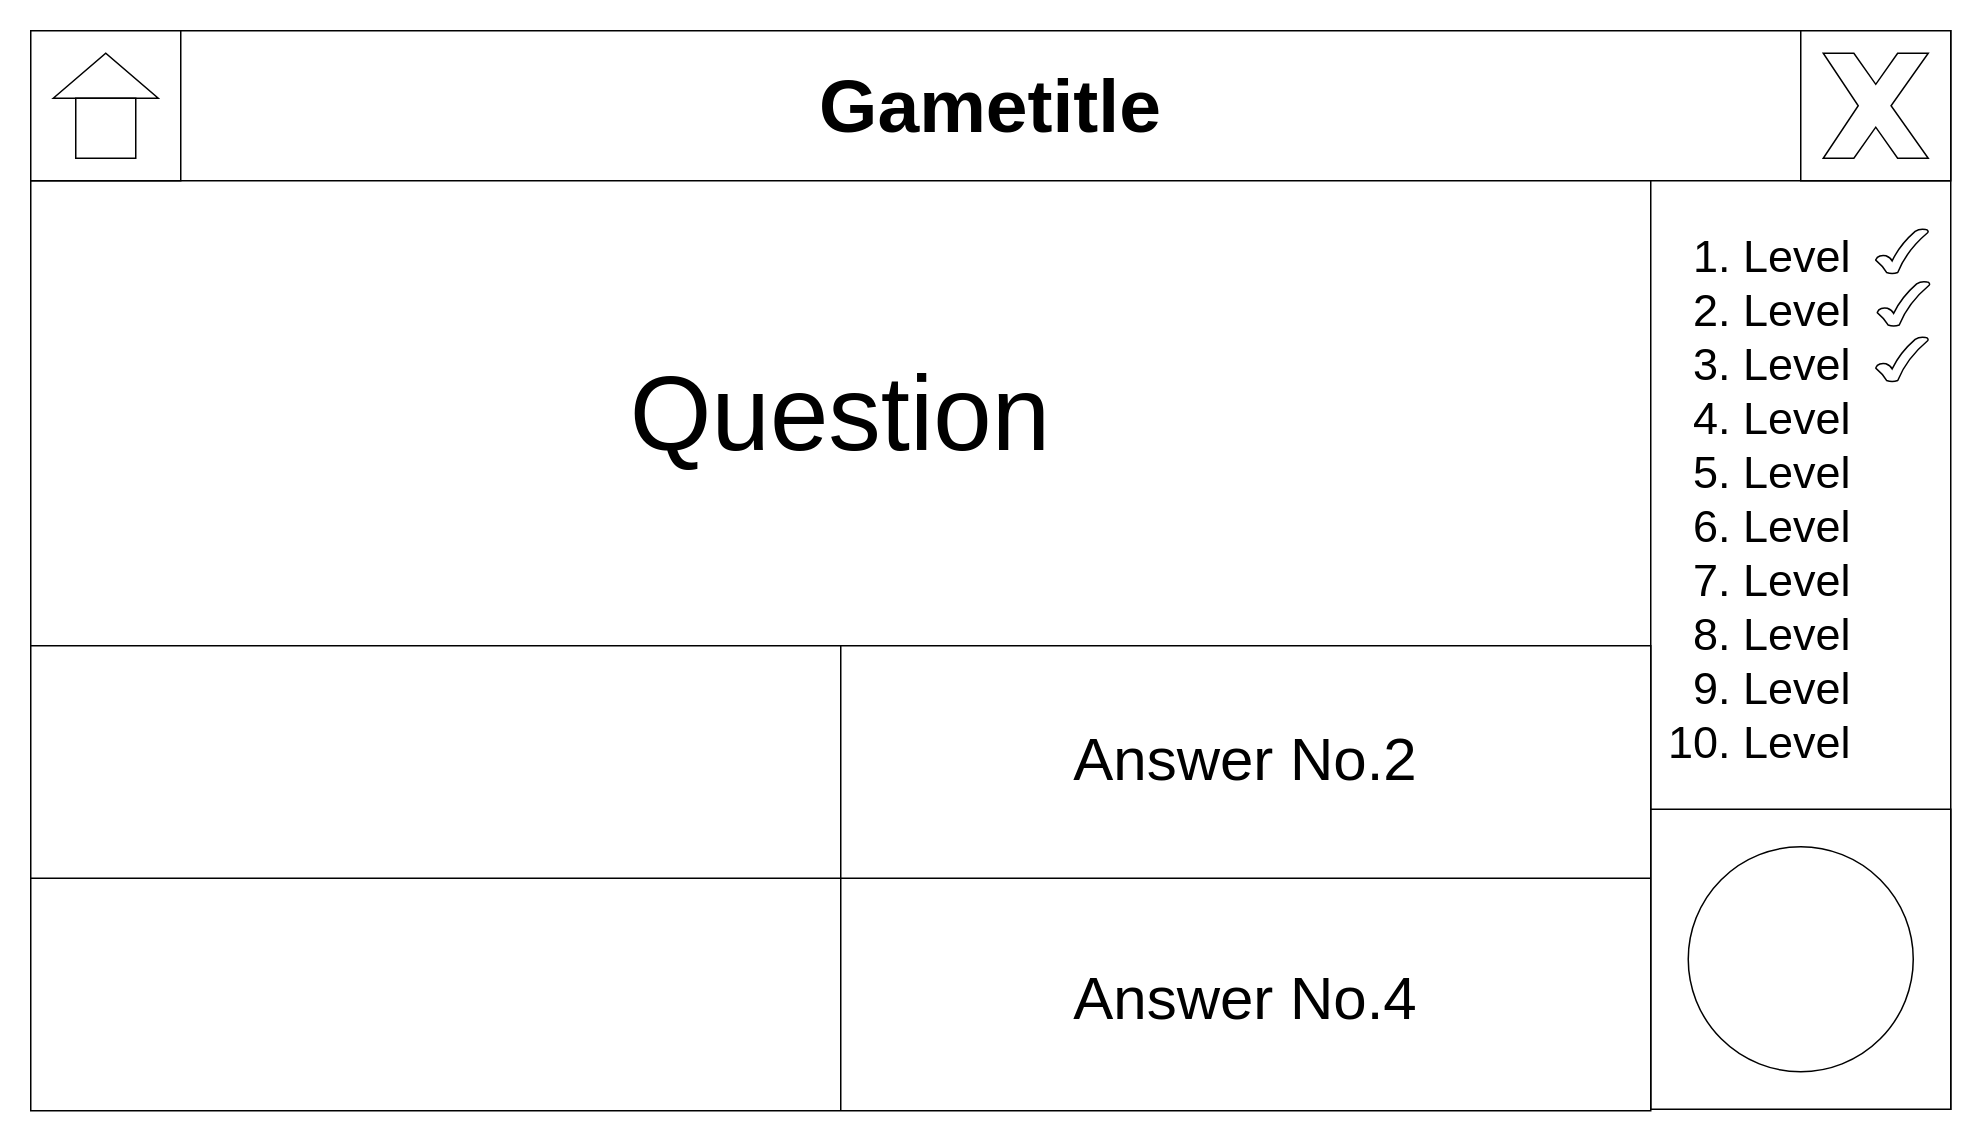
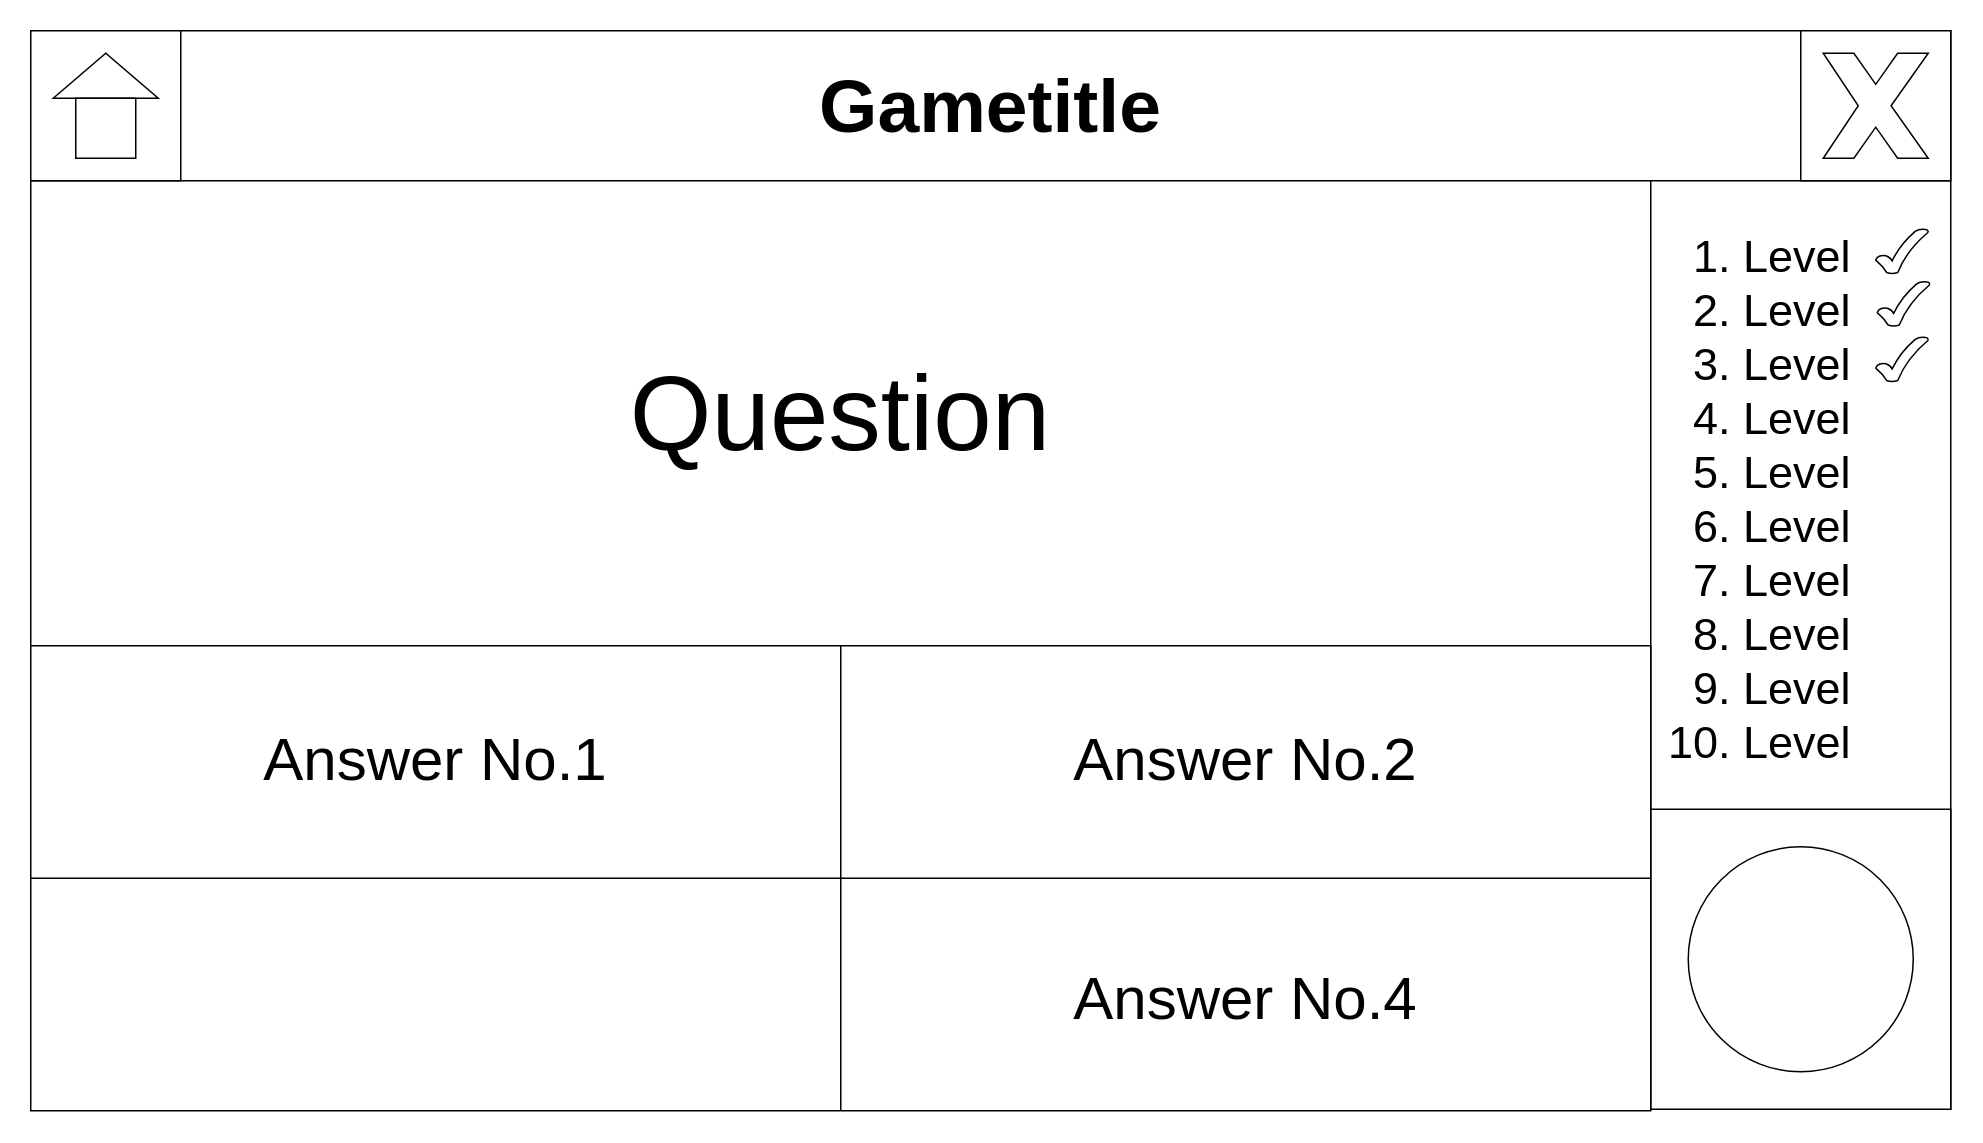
none -> (436, 758)
